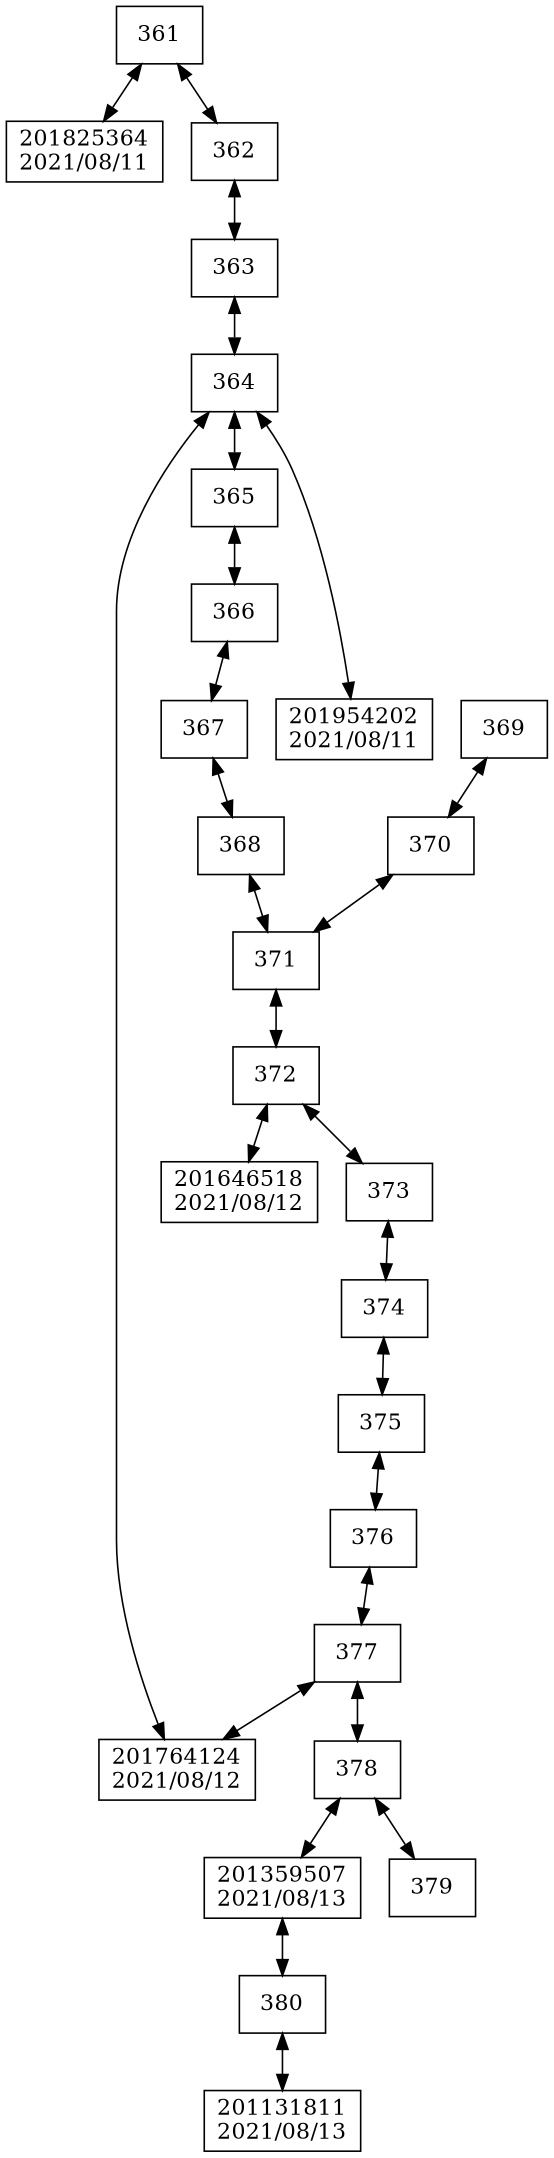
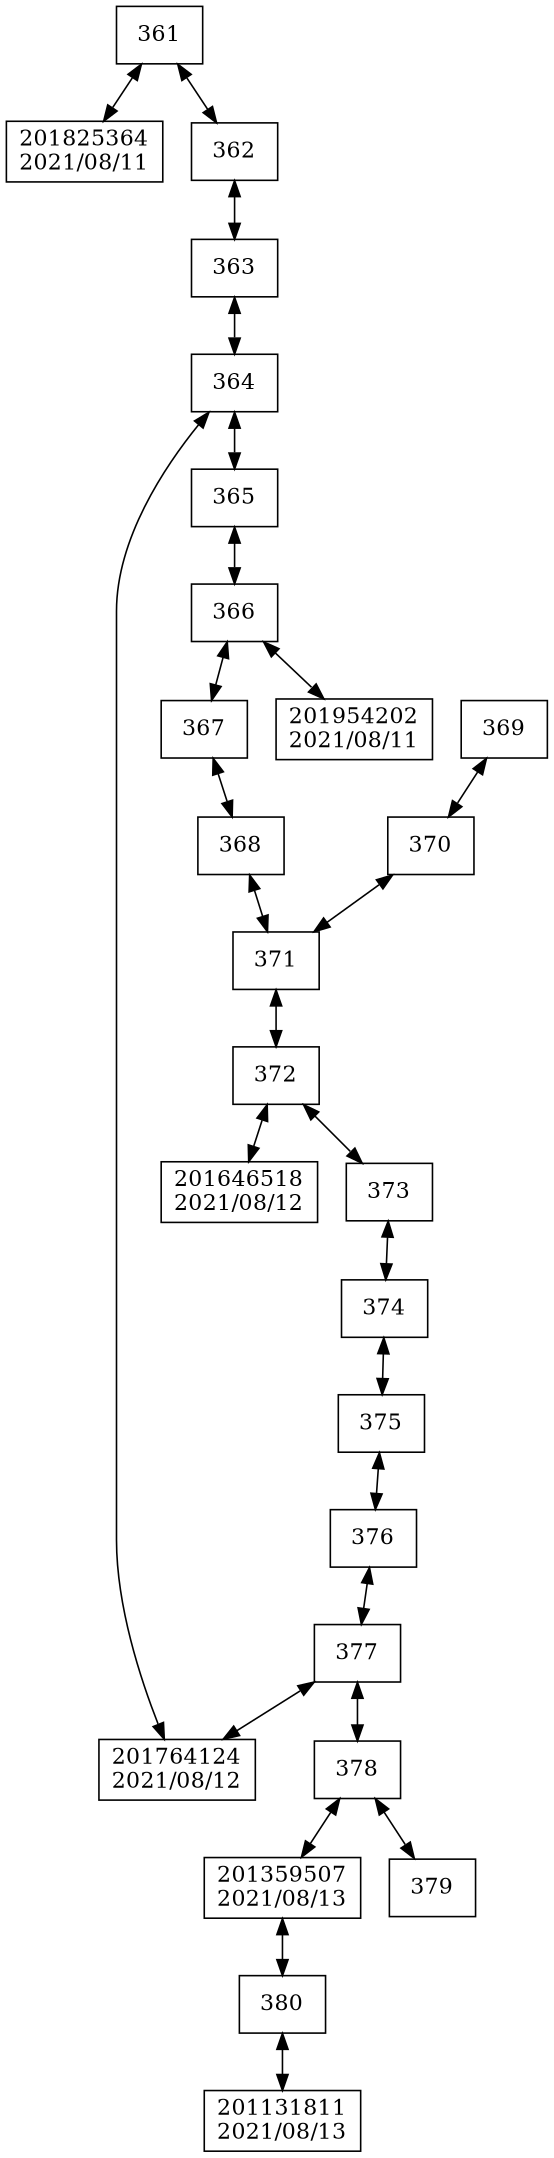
(320, 549) -> (293, 670)
